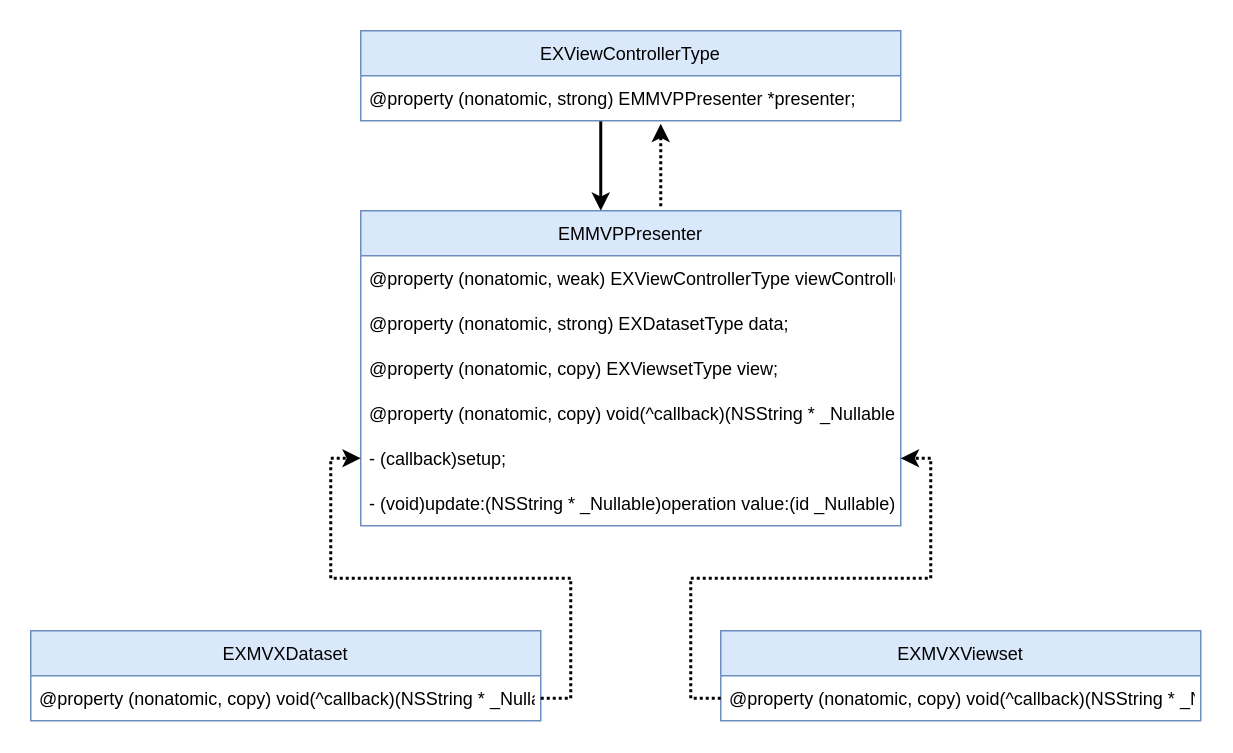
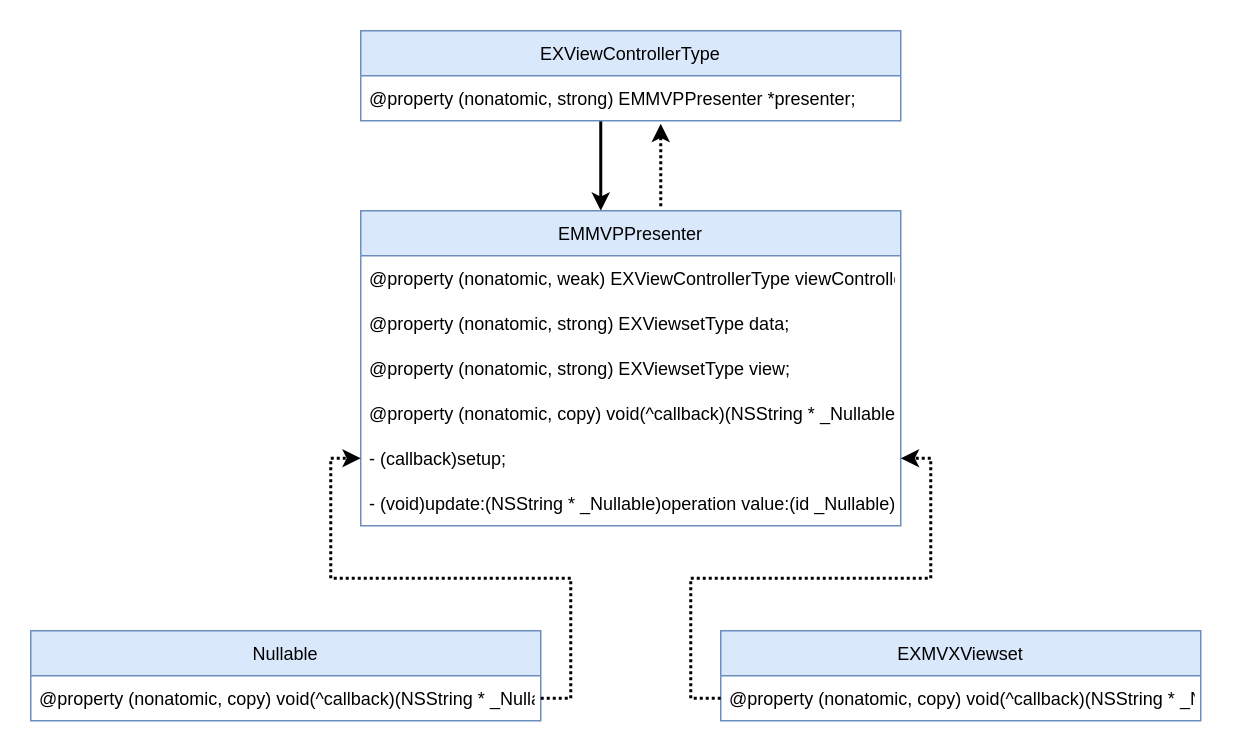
(600, 324) -> (597, 324)
(585, 369) -> (595, 369)
(285, 654) -> (285, 654)
